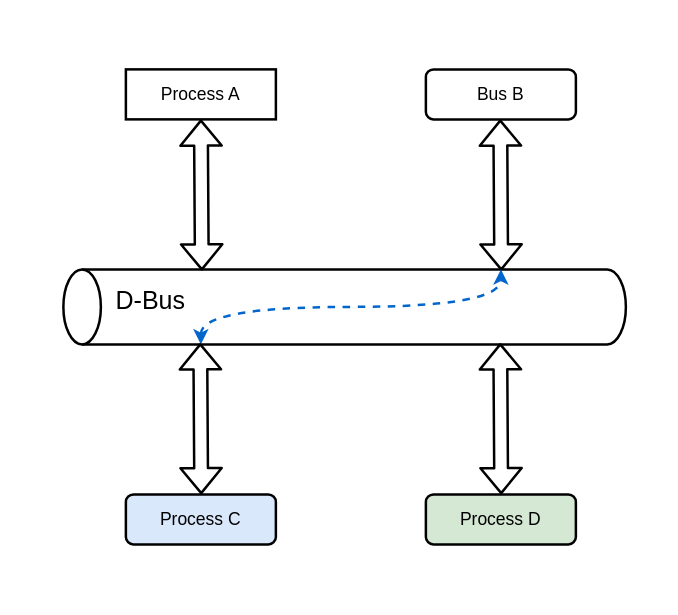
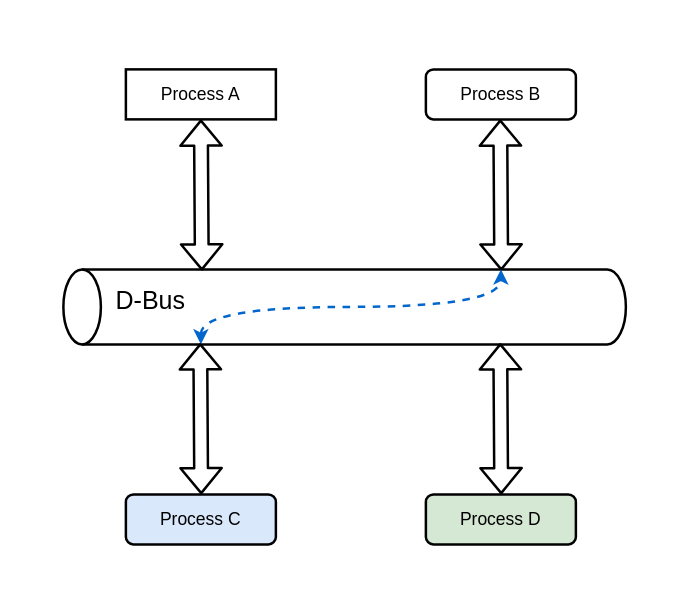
(501, 94) -> (501, 94)
